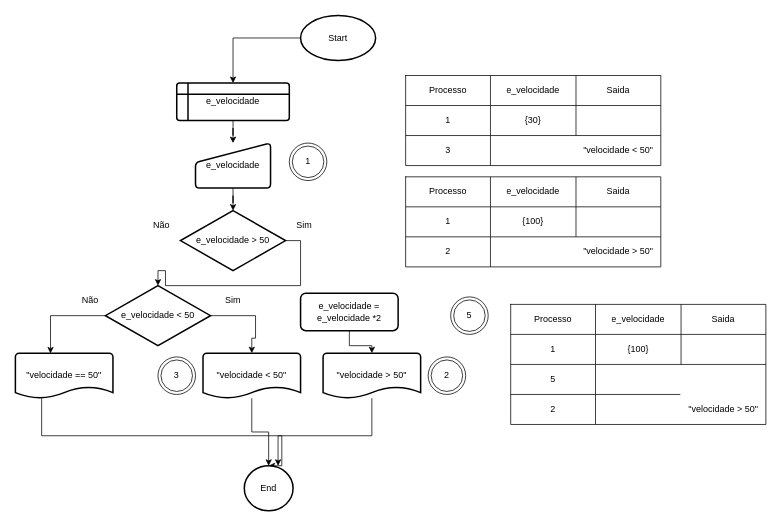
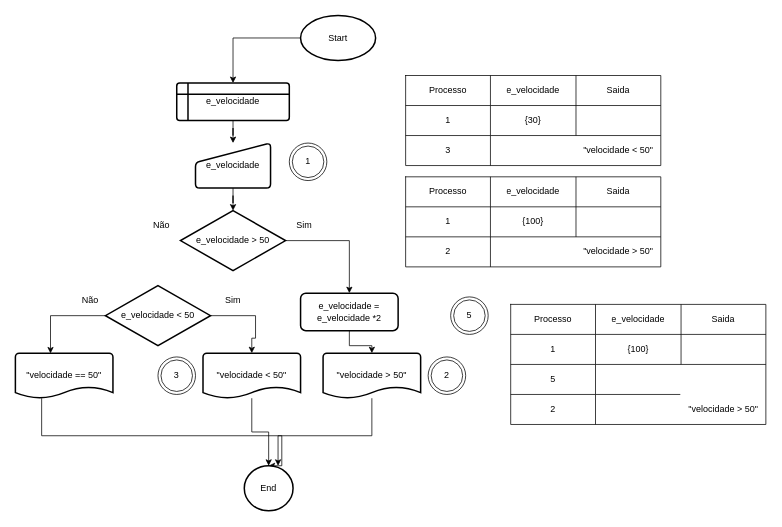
(240, 285) -> (347, 240)
